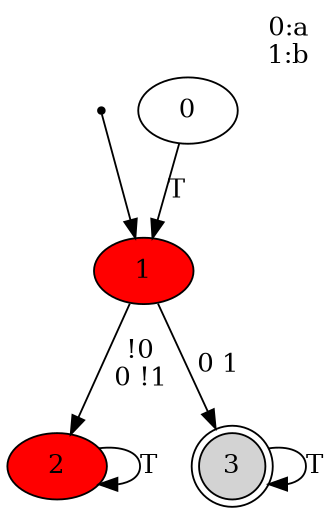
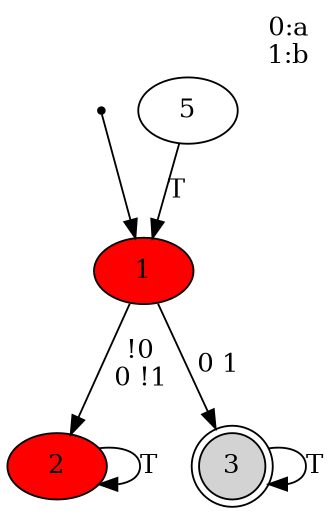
(188, 111) -> (188, 111)
